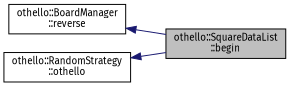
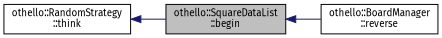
(151, 32) -> (308, 19)
(67, 67) -> (67, 19)
